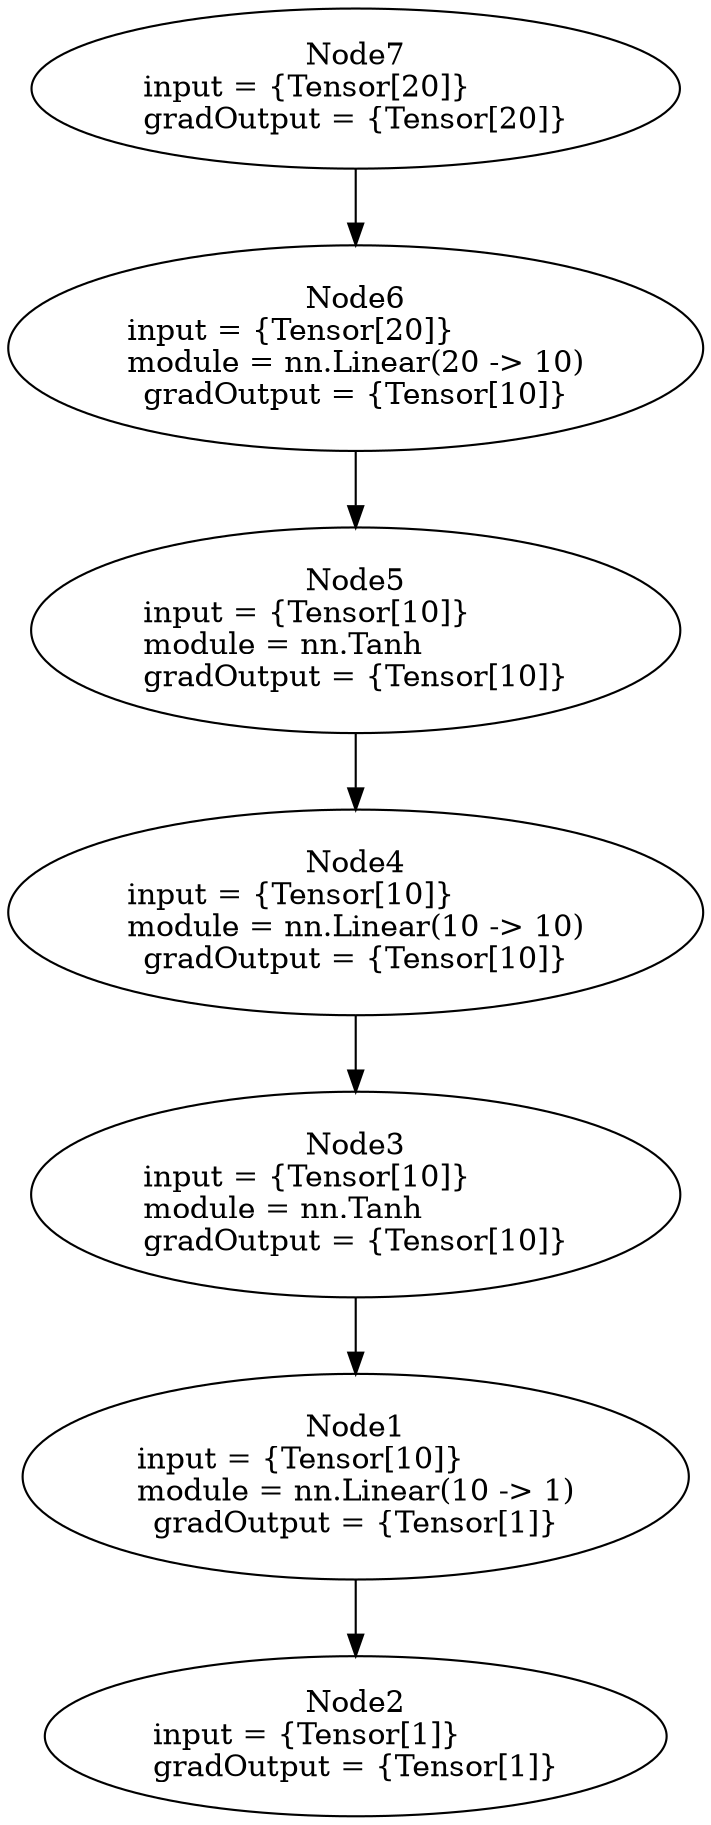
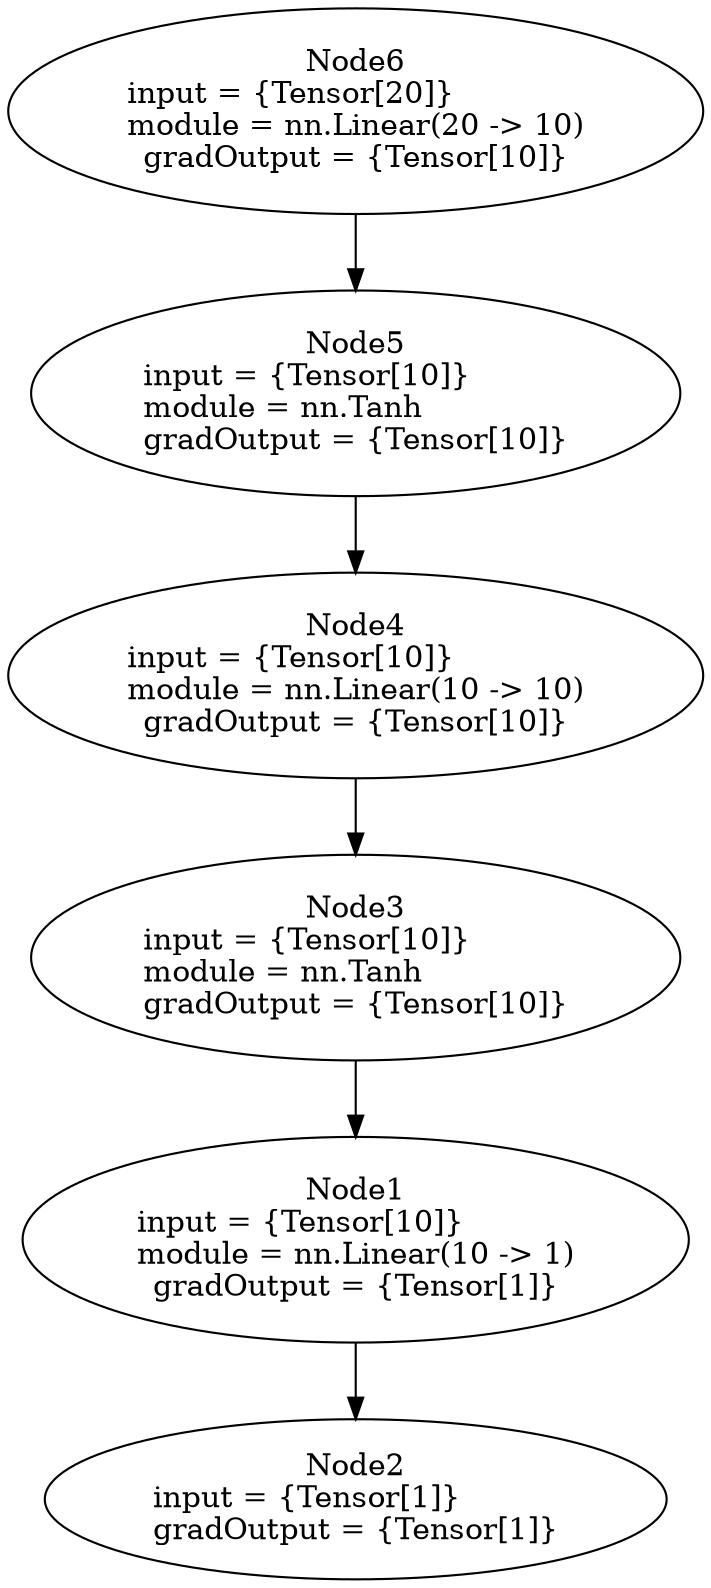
(356, 89) -> none
